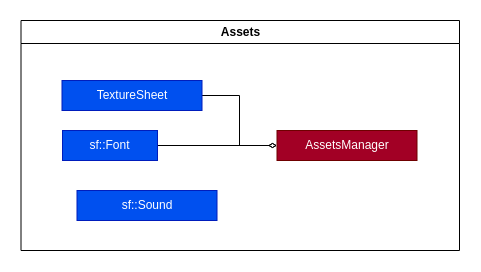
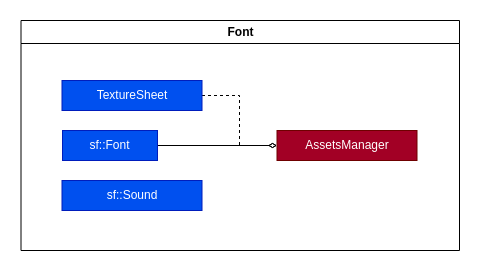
(241, 33) -> (241, 33)
(240, 101) -> (240, 101)
(147, 206) -> (132, 196)
